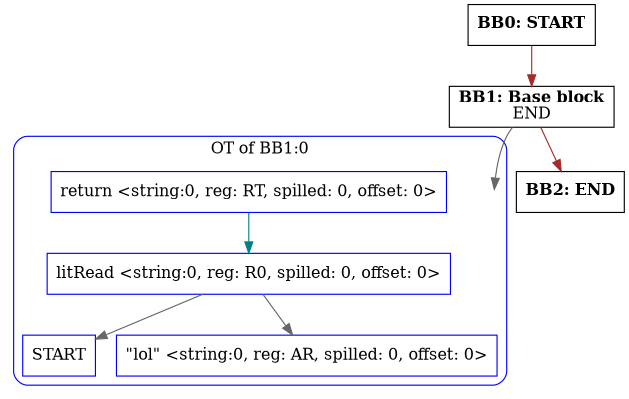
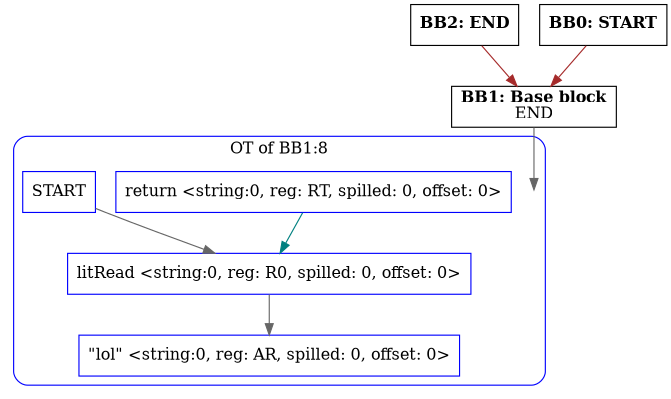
(549, 144) -> (496, 62)
(260, 149) -> (279, 149)
(154, 315) -> (150, 229)
